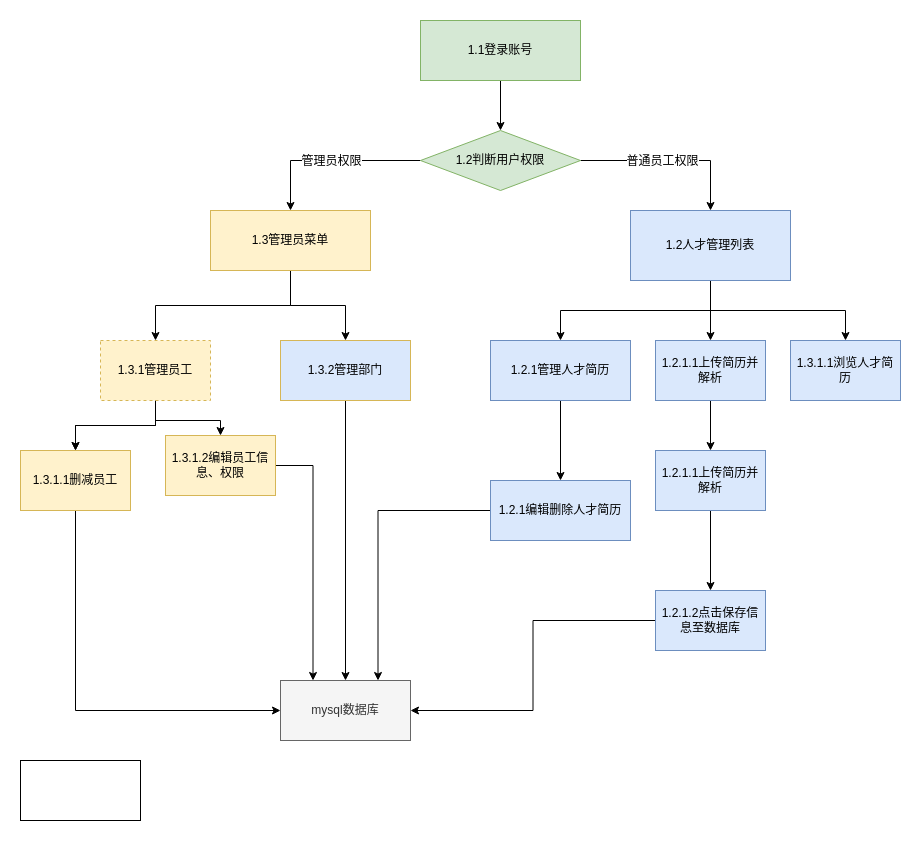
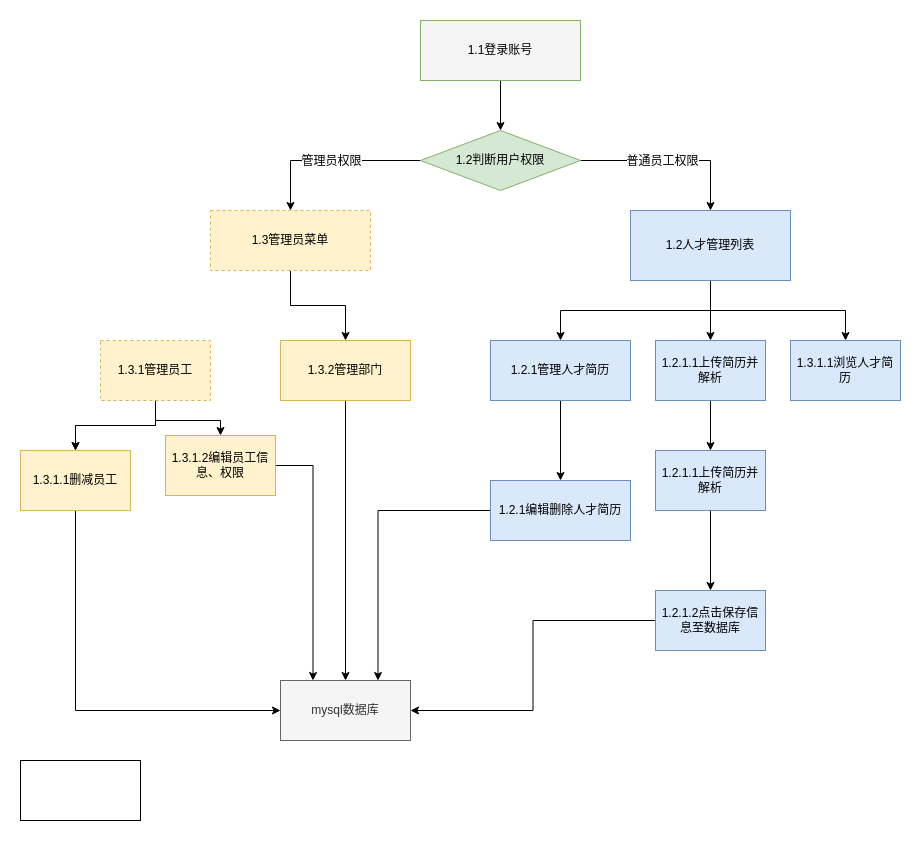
(501, 51) -> (501, 51)
(291, 241) -> (291, 241)
(209, 306) -> none
(346, 371) -> (346, 371)
